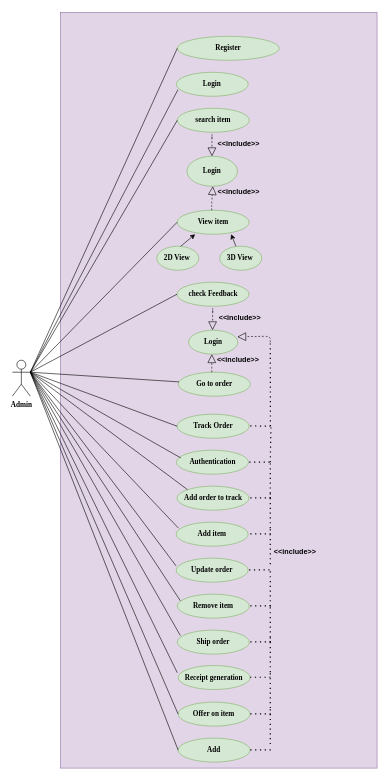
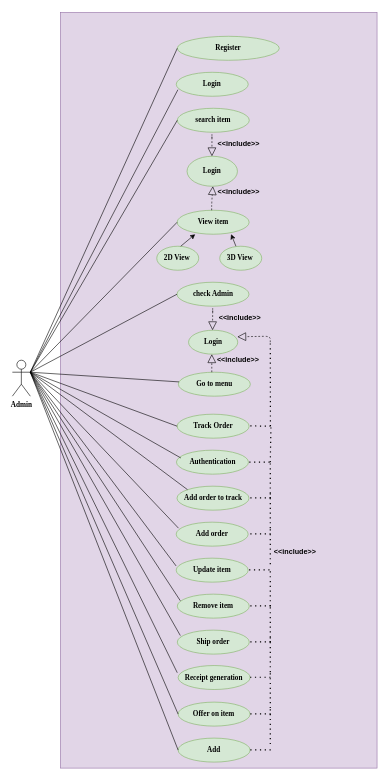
(213, 294) -> (213, 294)
(215, 384) -> (215, 384)
(212, 534) -> (212, 534)
(212, 570) -> (212, 570)
